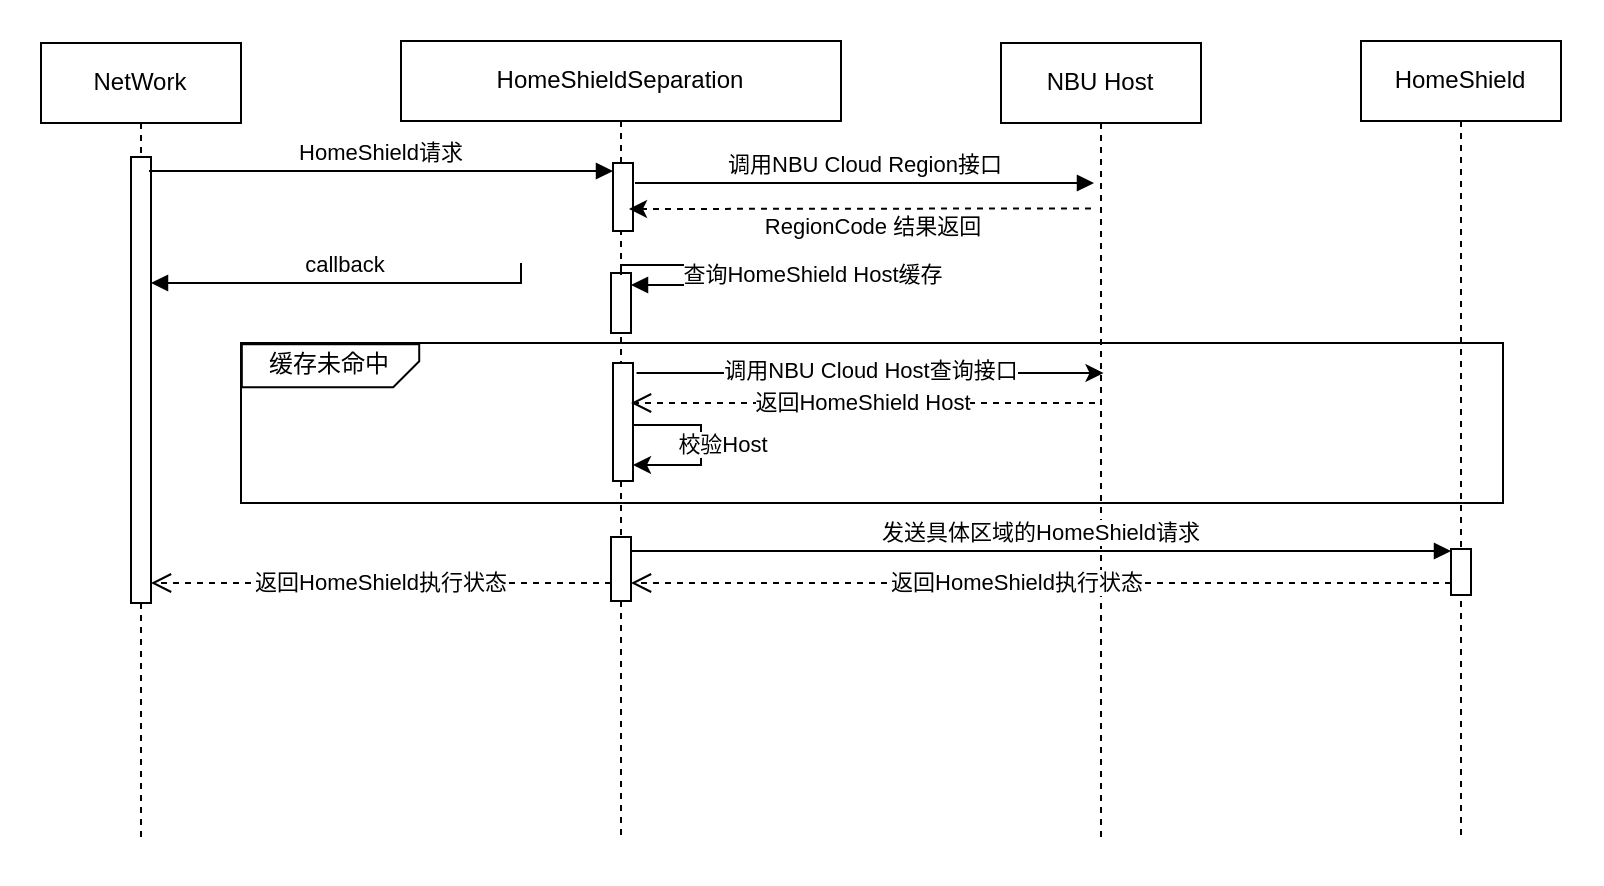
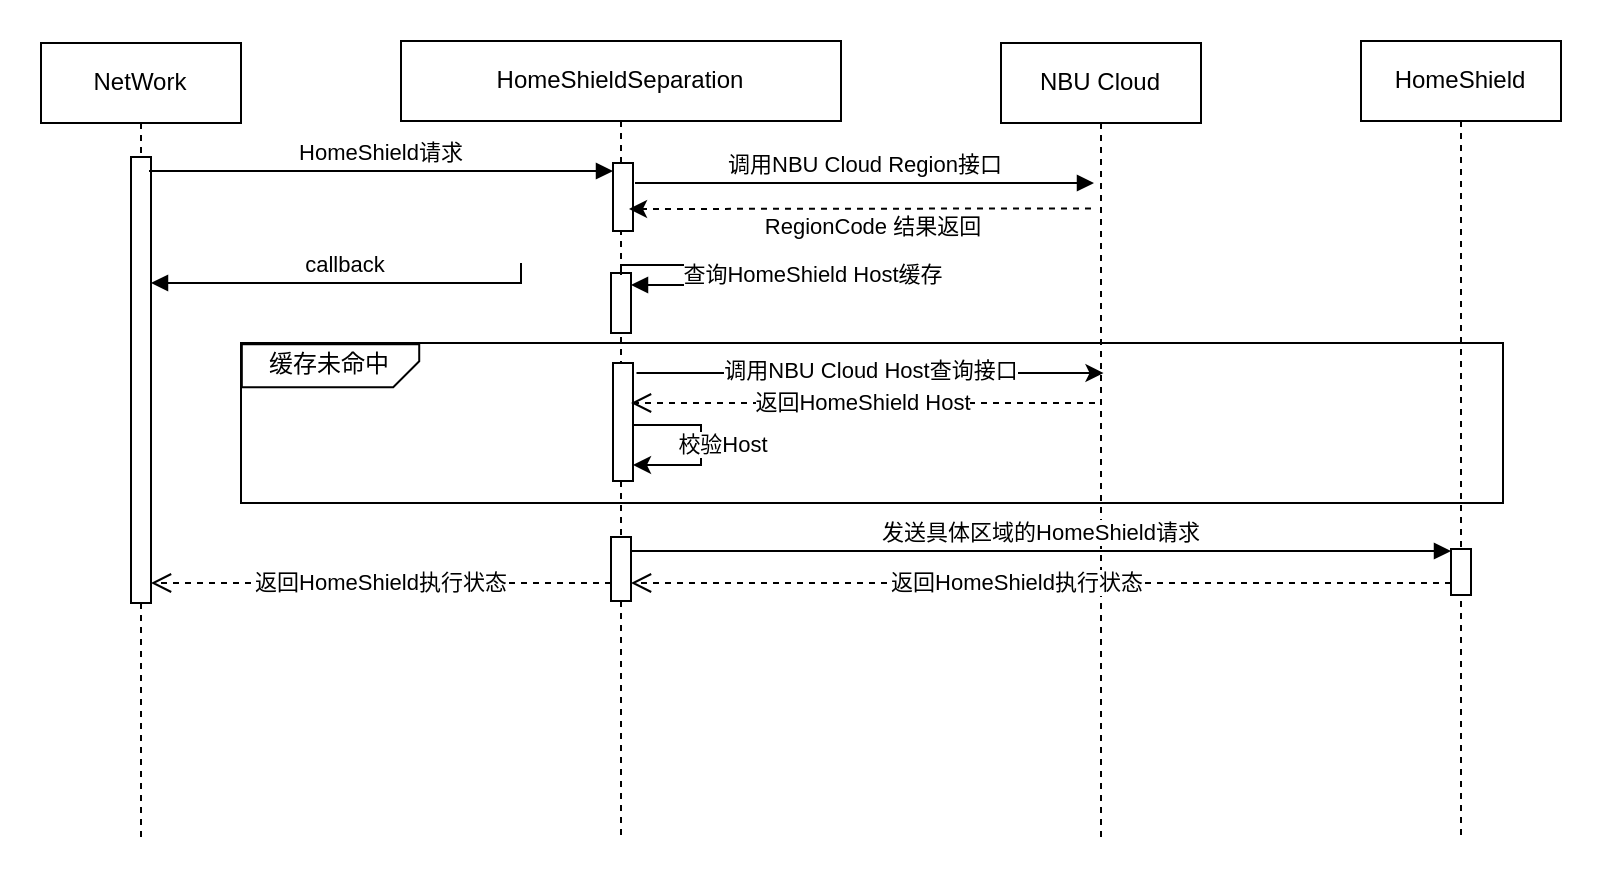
(1101, 83) -> (1101, 83)
